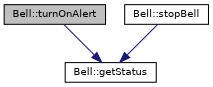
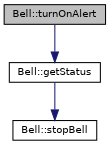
(142, 40) -> (55, 96)
